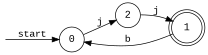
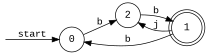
(156, 11) -> (156, 11)
(100, 22) -> (100, 22)
none -> (158, 31)
